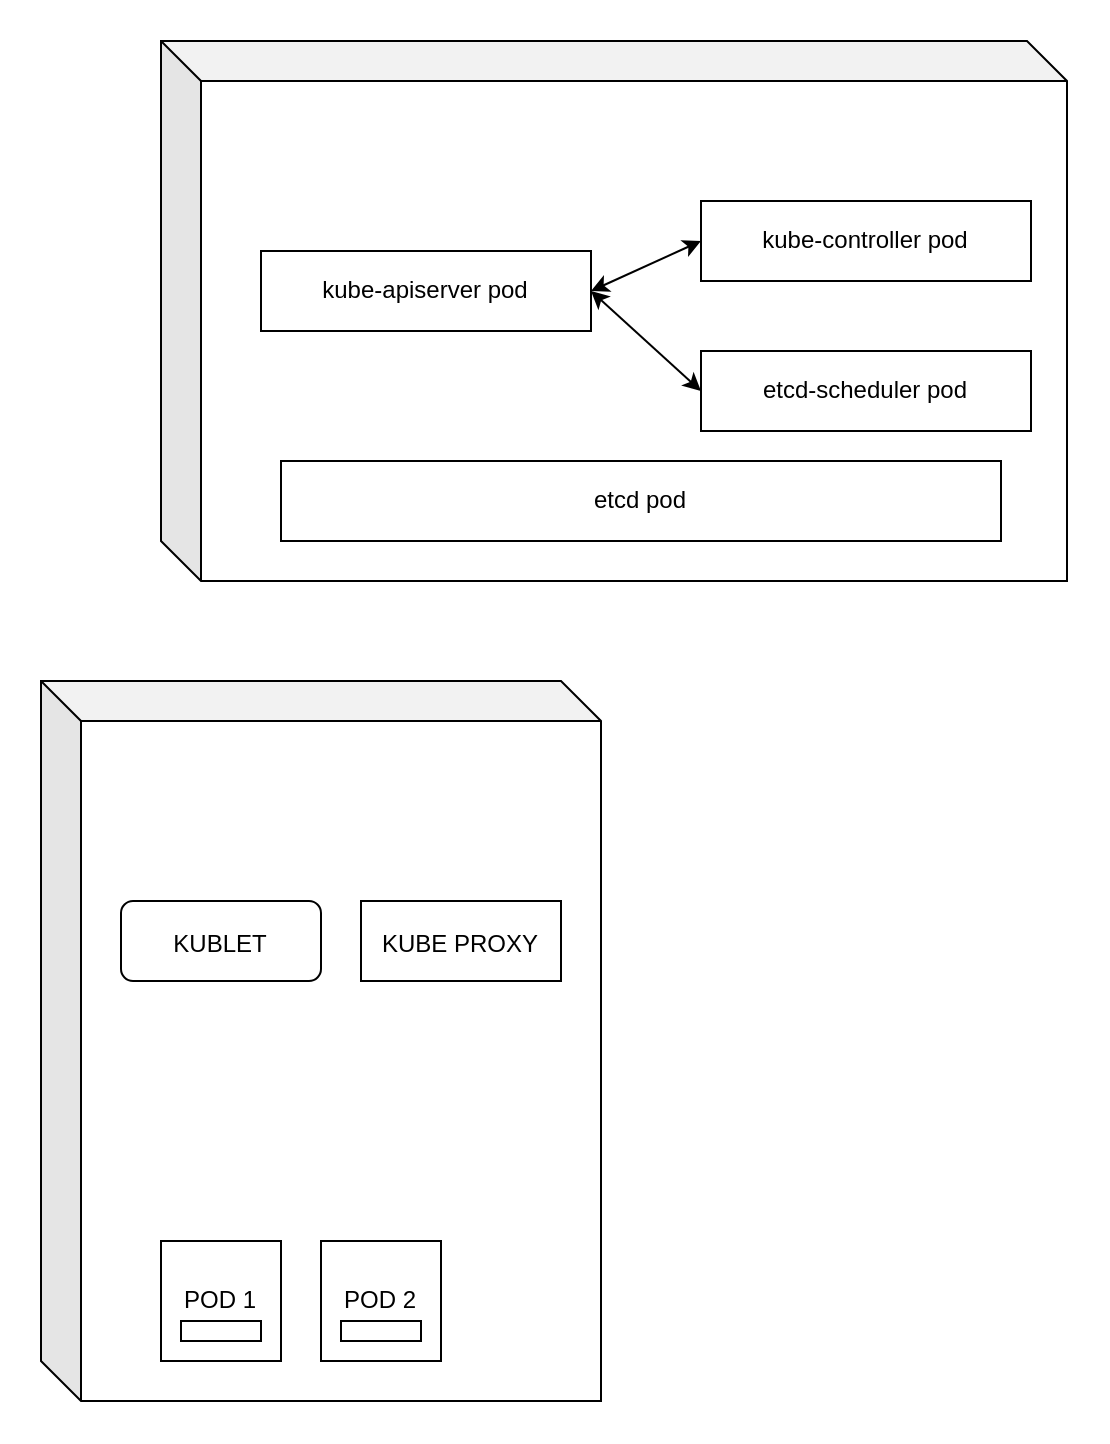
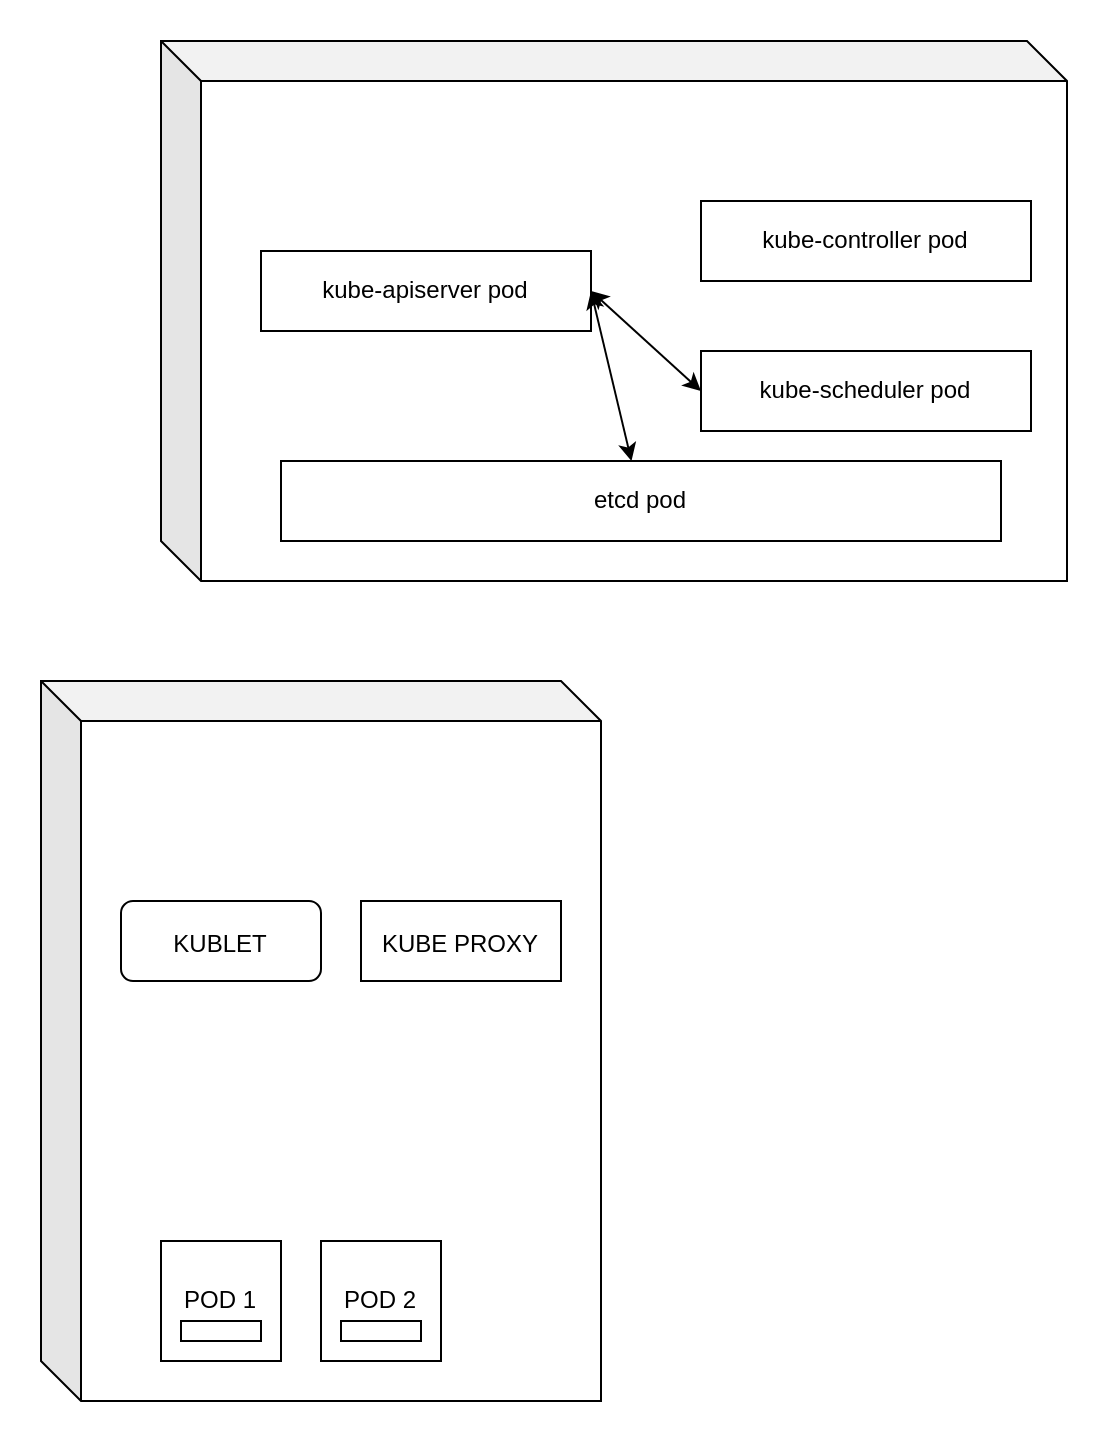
(646, 266) -> (611, 376)
(866, 391) -> (866, 391)
